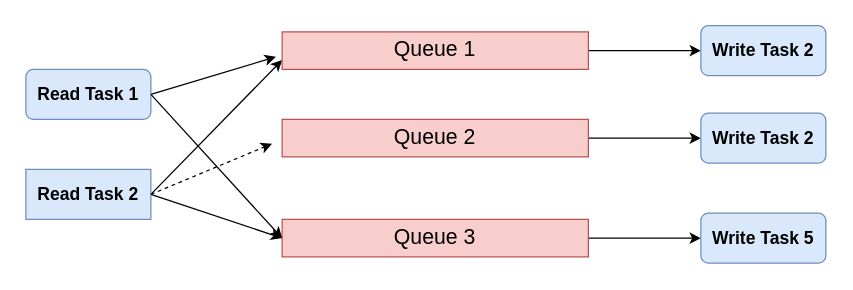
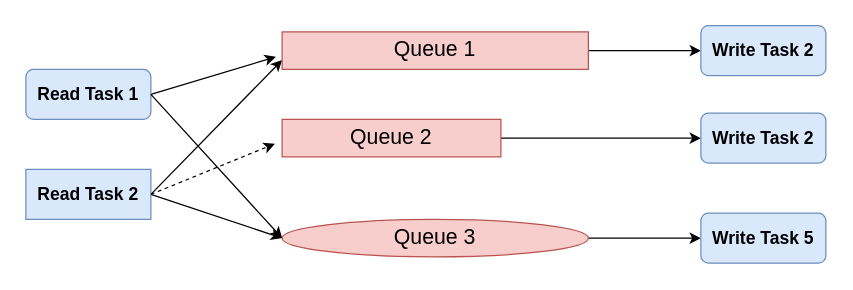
(435, 138) -> (391, 138)
(435, 238) -> (435, 238)
